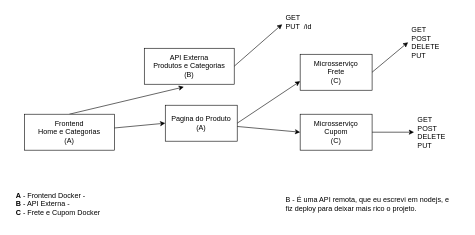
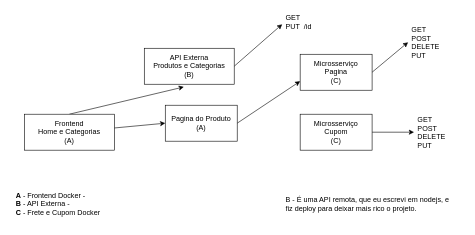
(336, 72) -> (336, 72)
(267, 129) -> none
